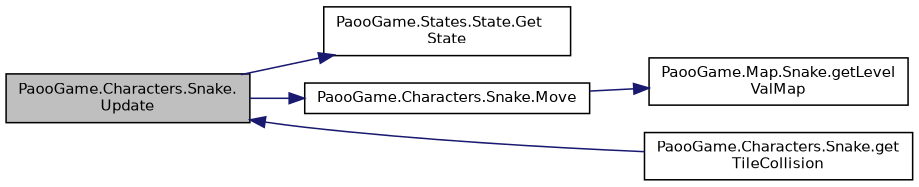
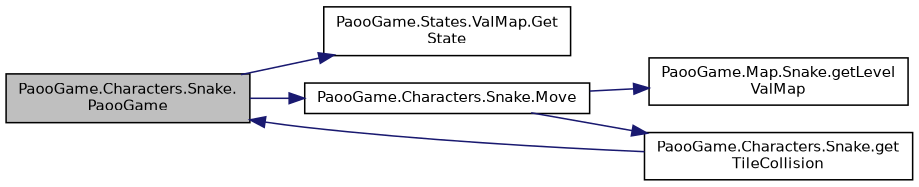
(447, 31) -> (447, 31)
(128, 98) -> (128, 98)
none -> (582, 122)
